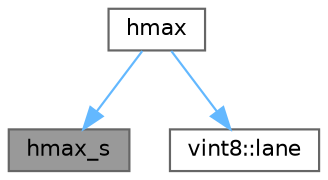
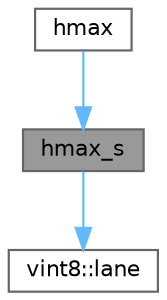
(194, 81) -> (83, 200)
